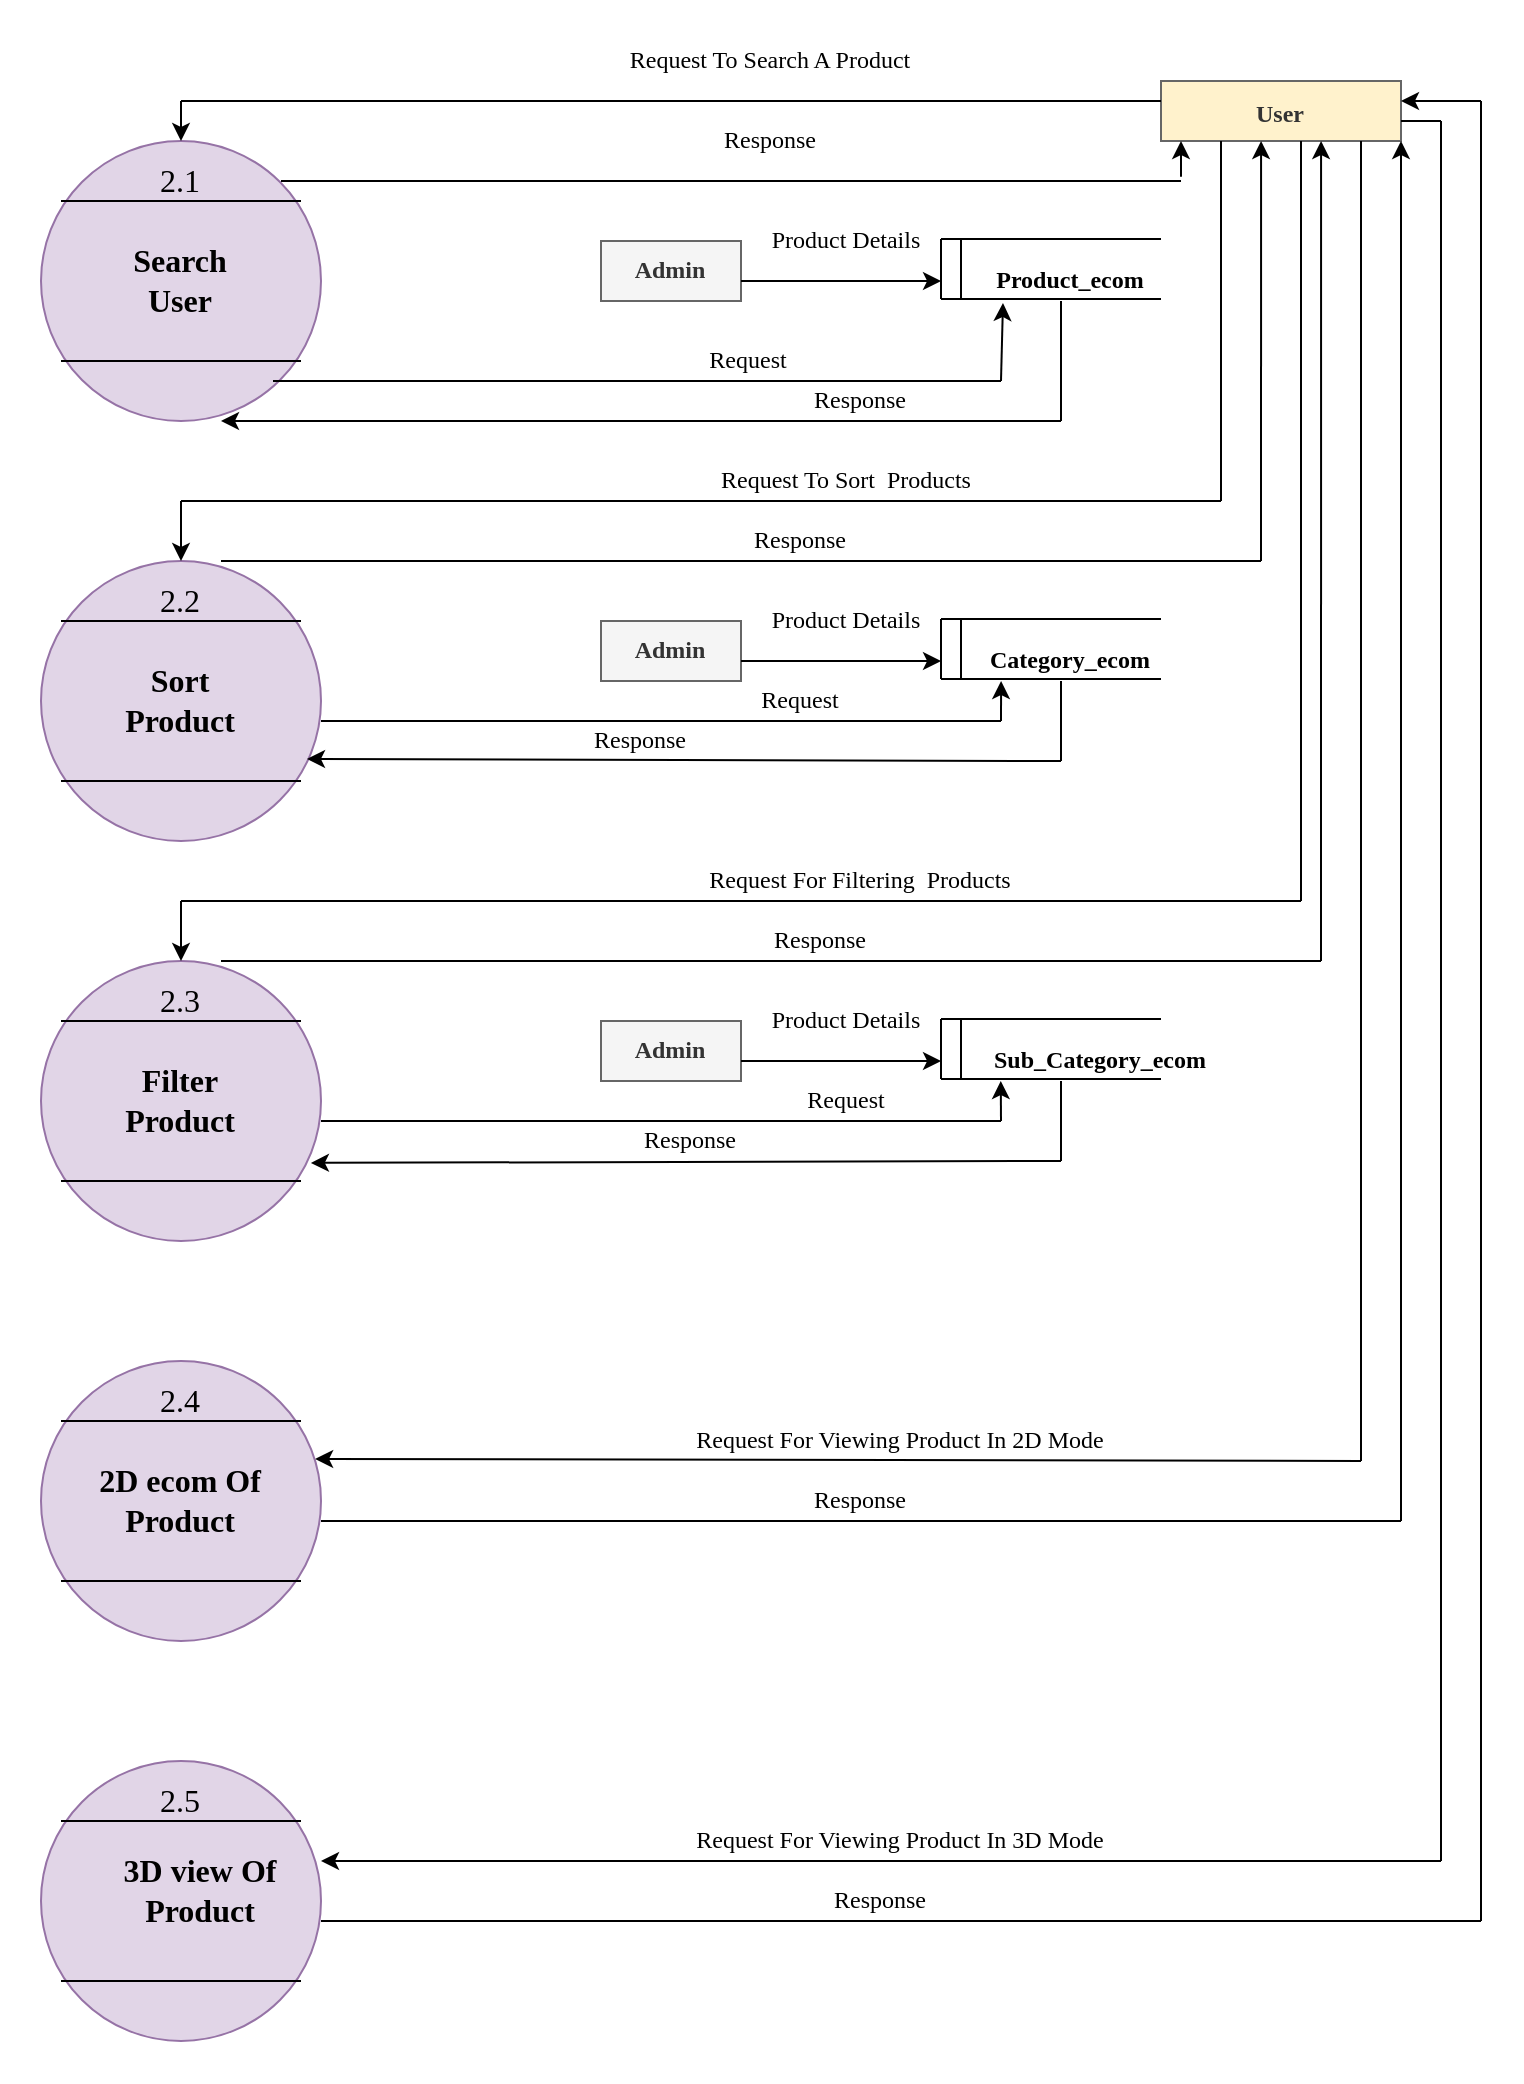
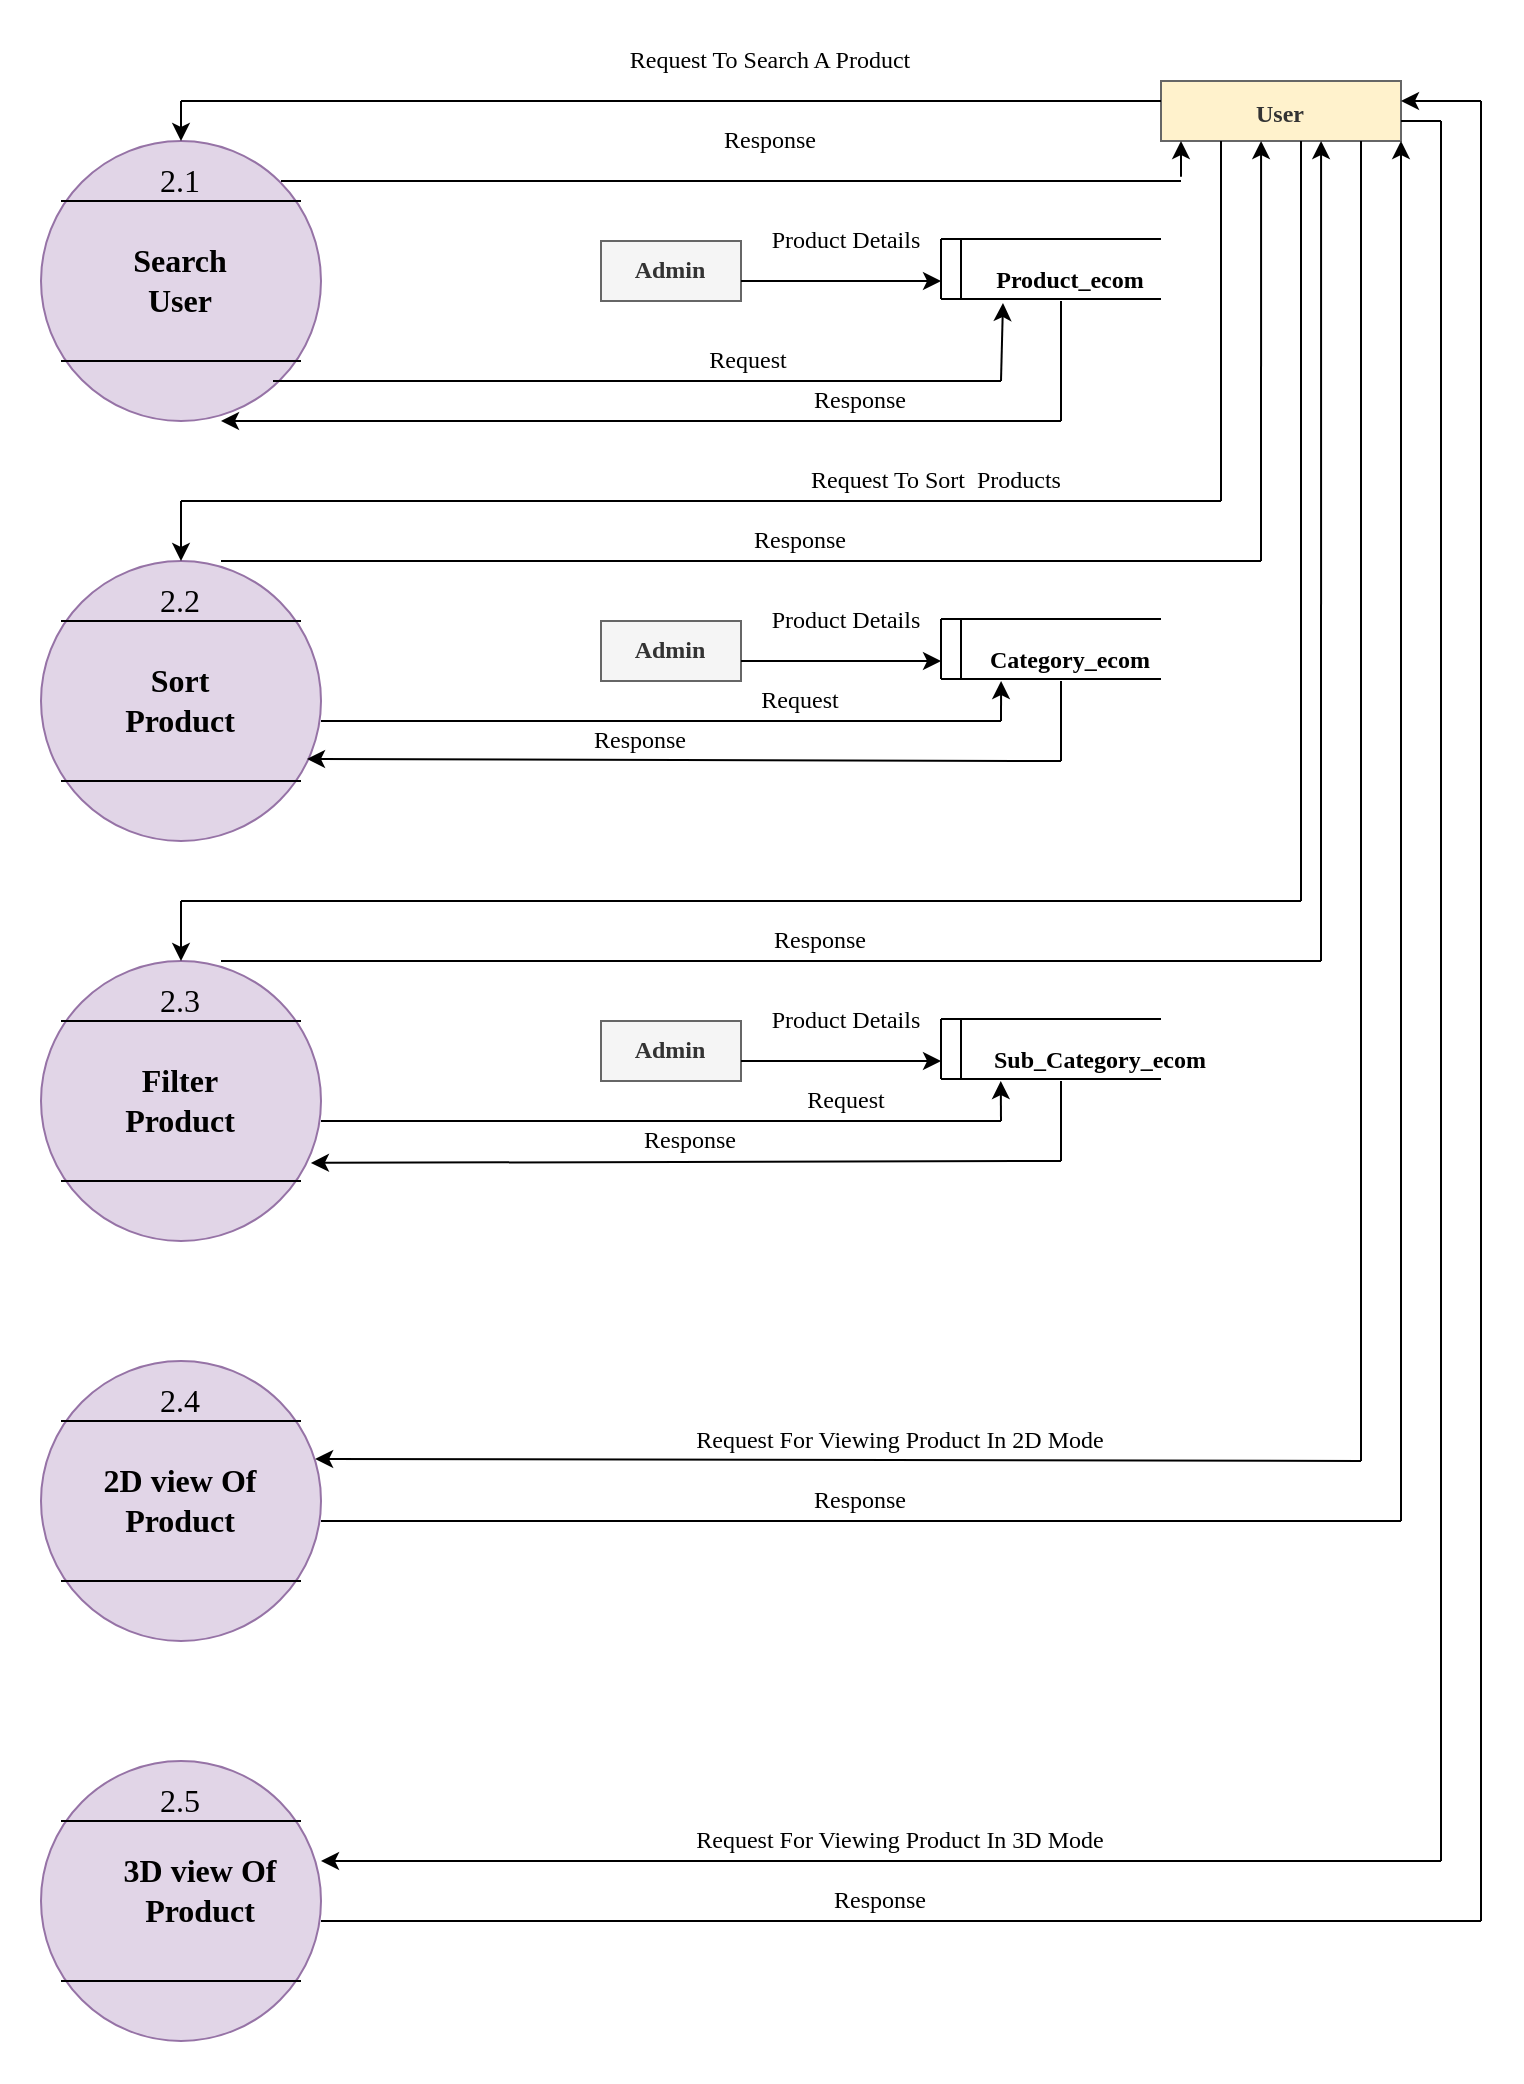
(847, 481) -> (937, 481)
(861, 881) -> none
(181, 1501) -> (181, 1501)
